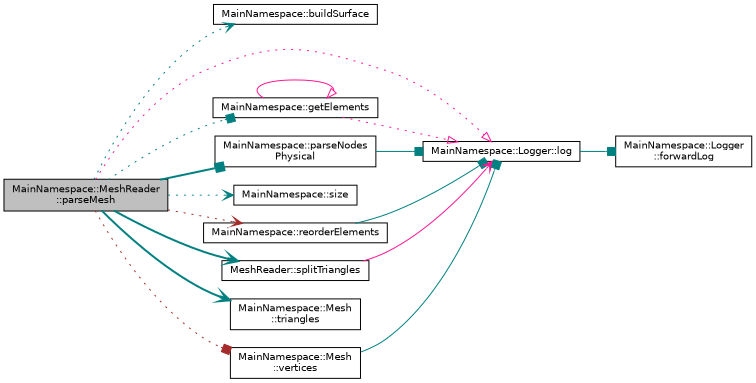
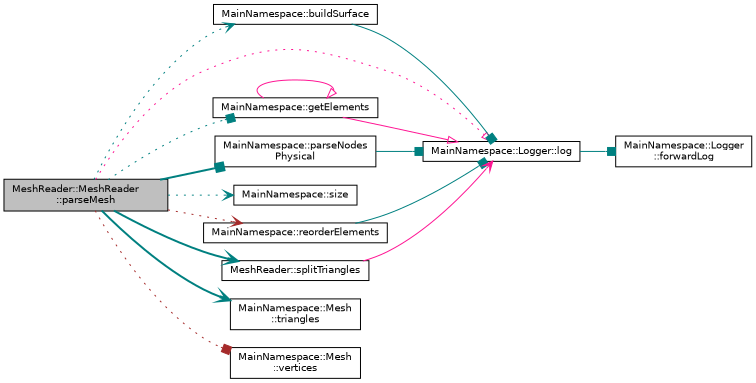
(395, 128) -> (395, 128)
(86, 195) -> (86, 195)
(444, 275) -> (428, 68)
